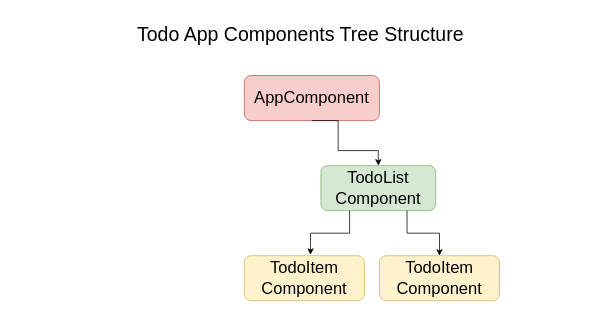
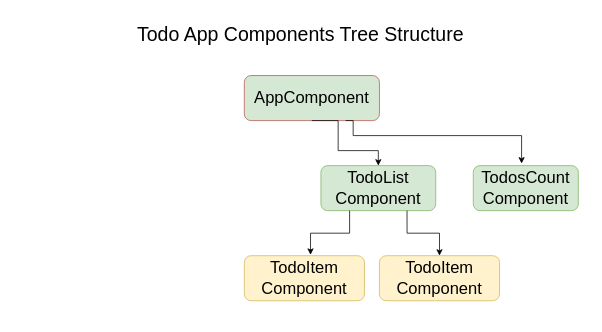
(312, 98) -> (312, 98)
none -> (447, 135)
none -> (525, 188)
